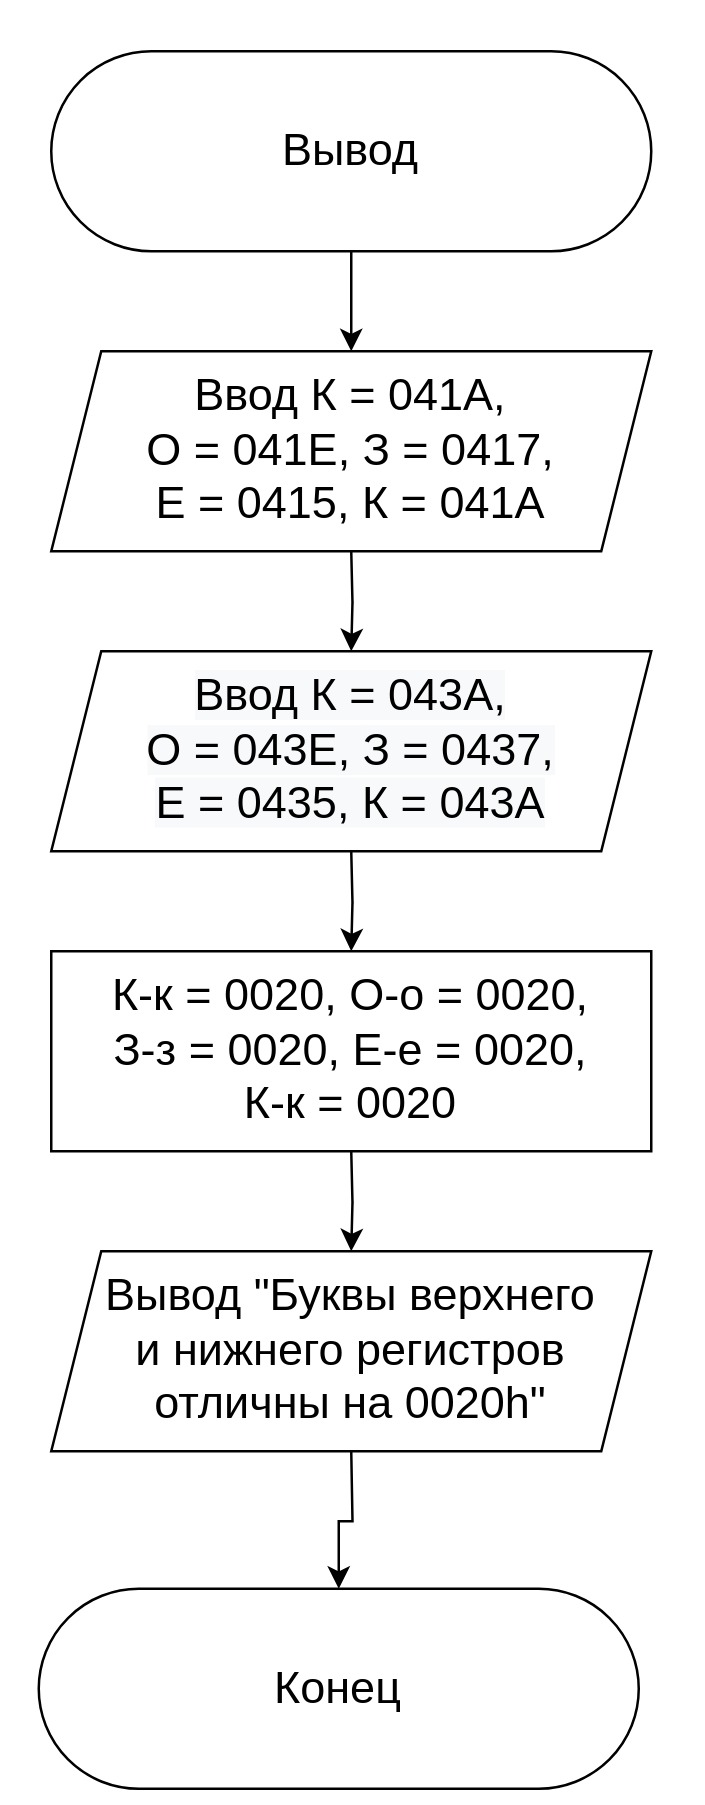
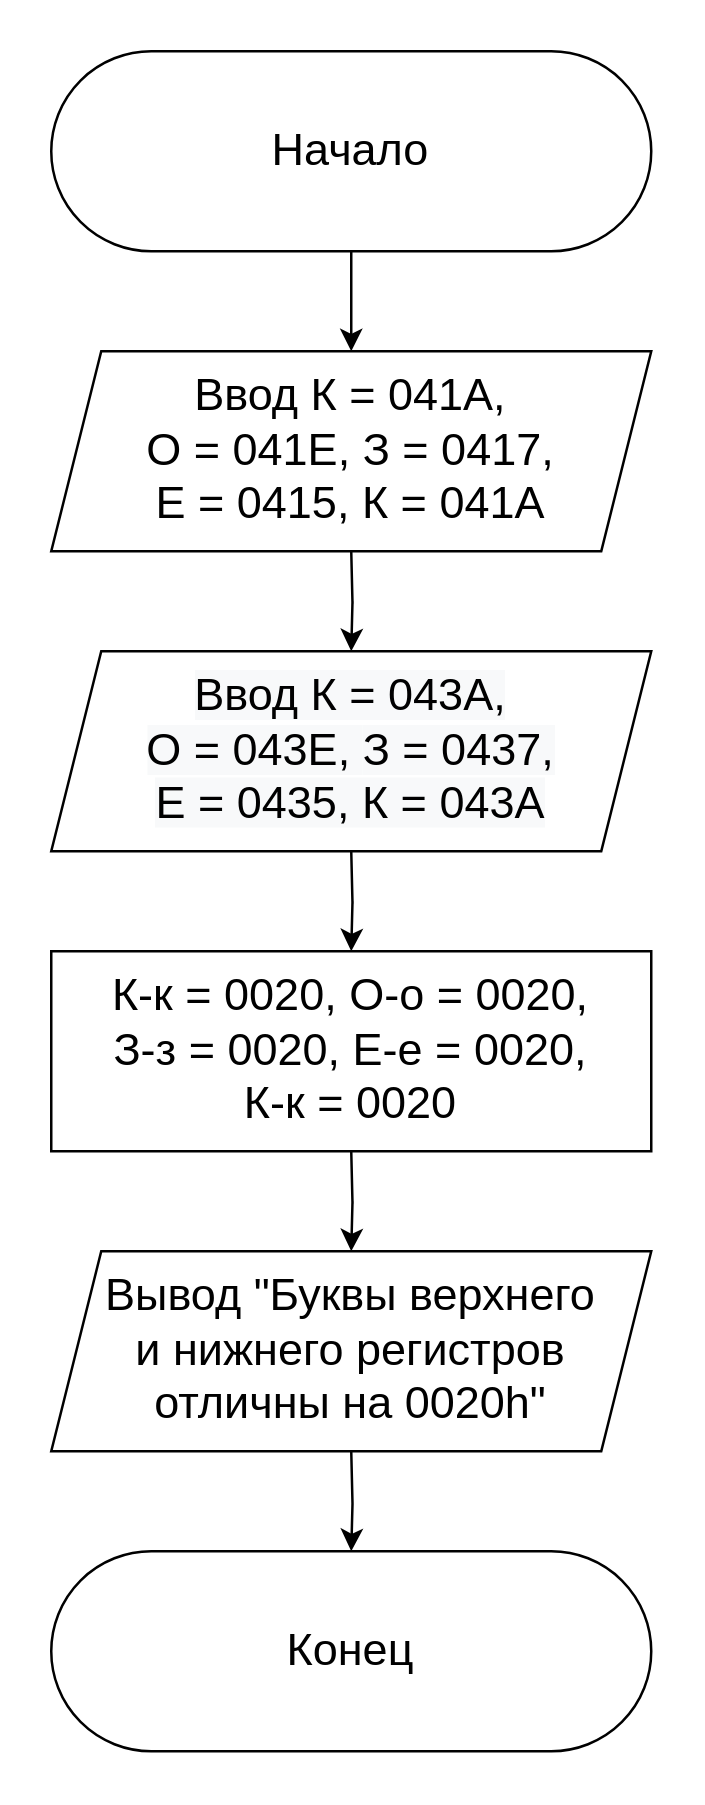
(351, 151) -> (351, 151)
(339, 1689) -> (351, 1651)
